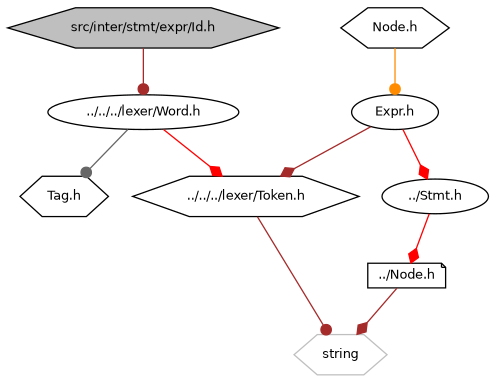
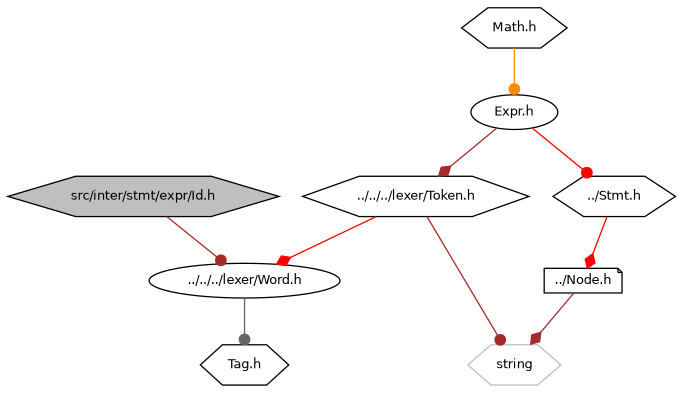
(395, 28) -> (514, 28)
(412, 147) -> (557, 149)
(187, 148) -> (333, 237)
(435, 196) -> (614, 196)
